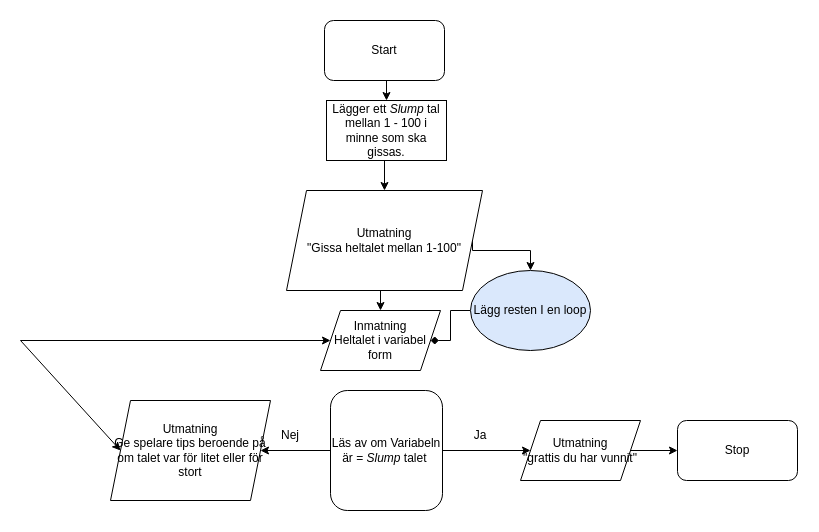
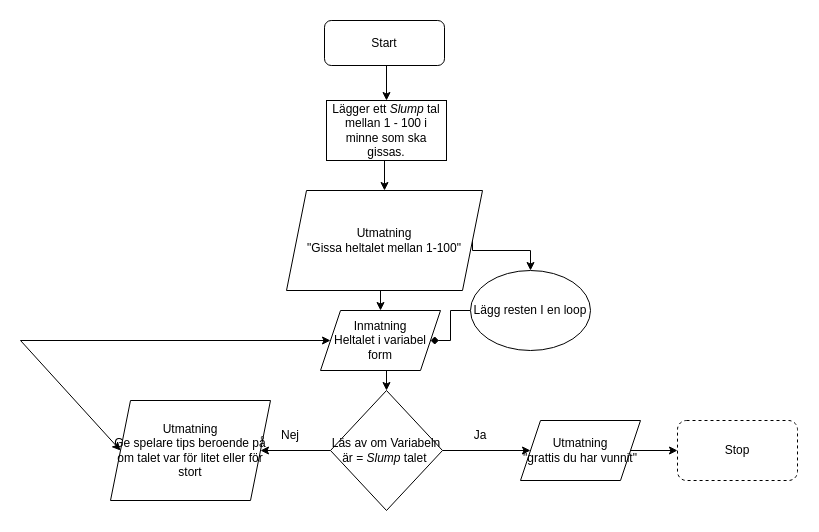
(385, 51) -> (385, 43)
(531, 311) -> (531, 311)
none -> (387, 376)
(387, 451) -> (387, 451)
(738, 451) -> (738, 451)
